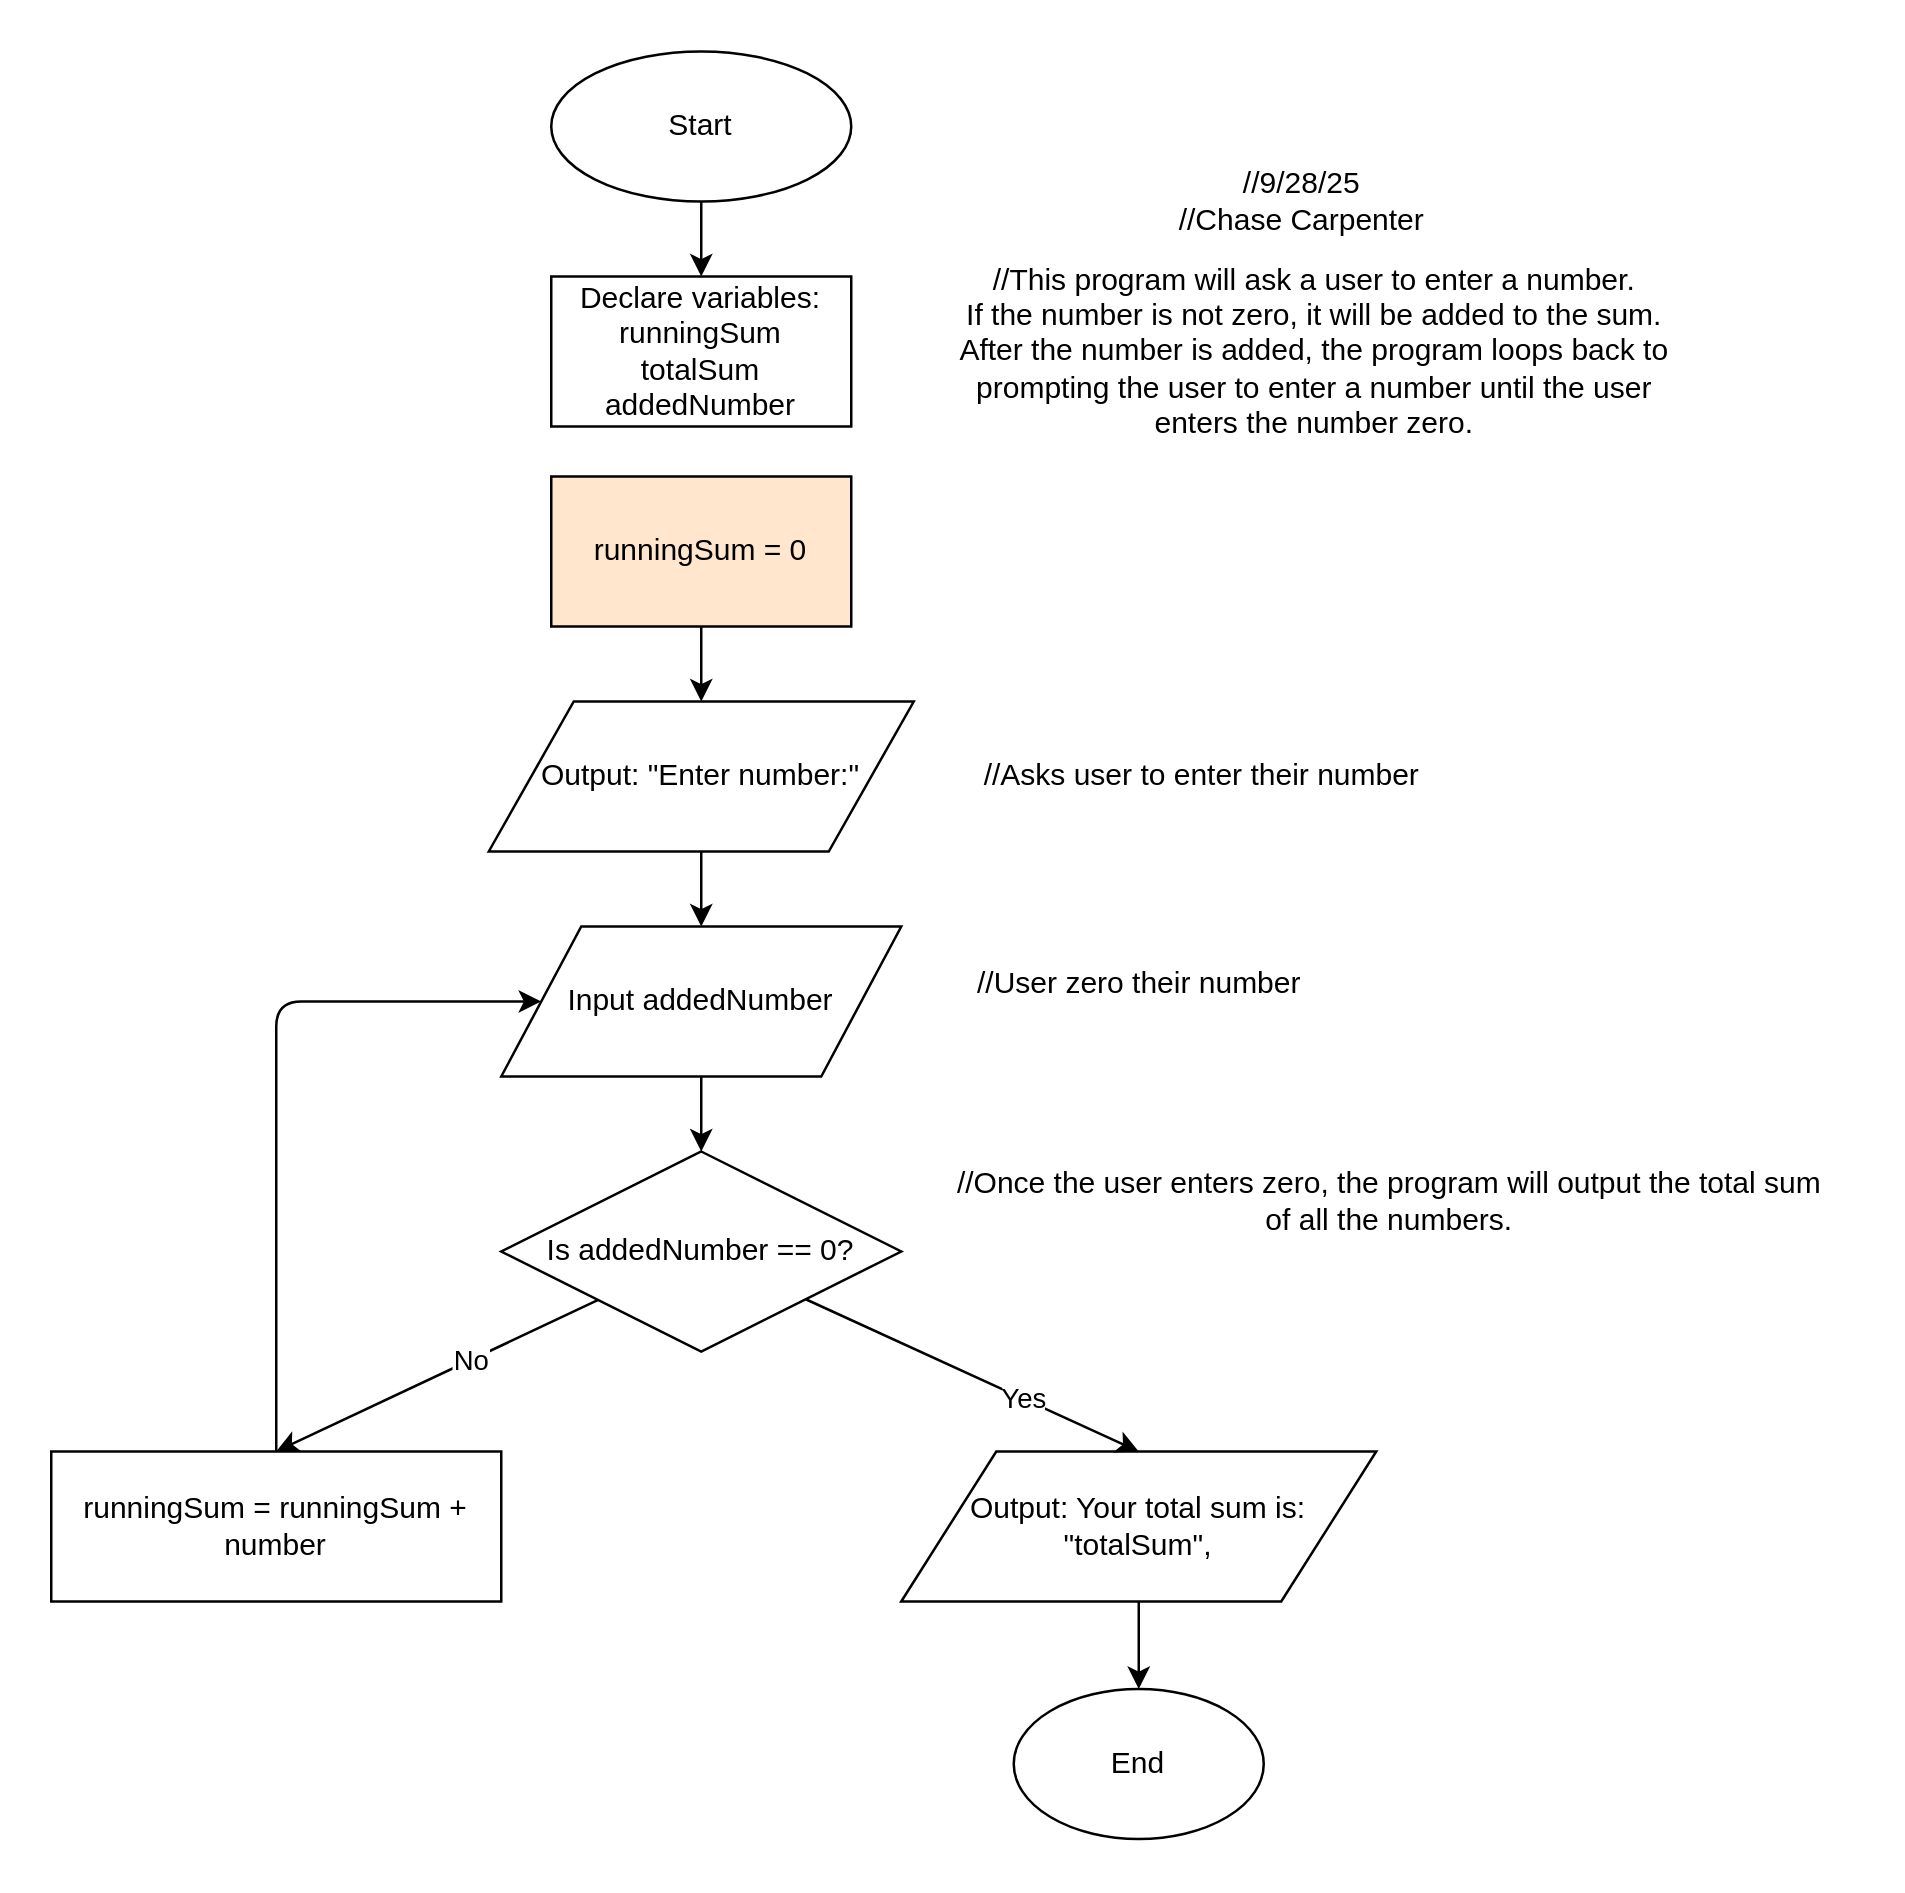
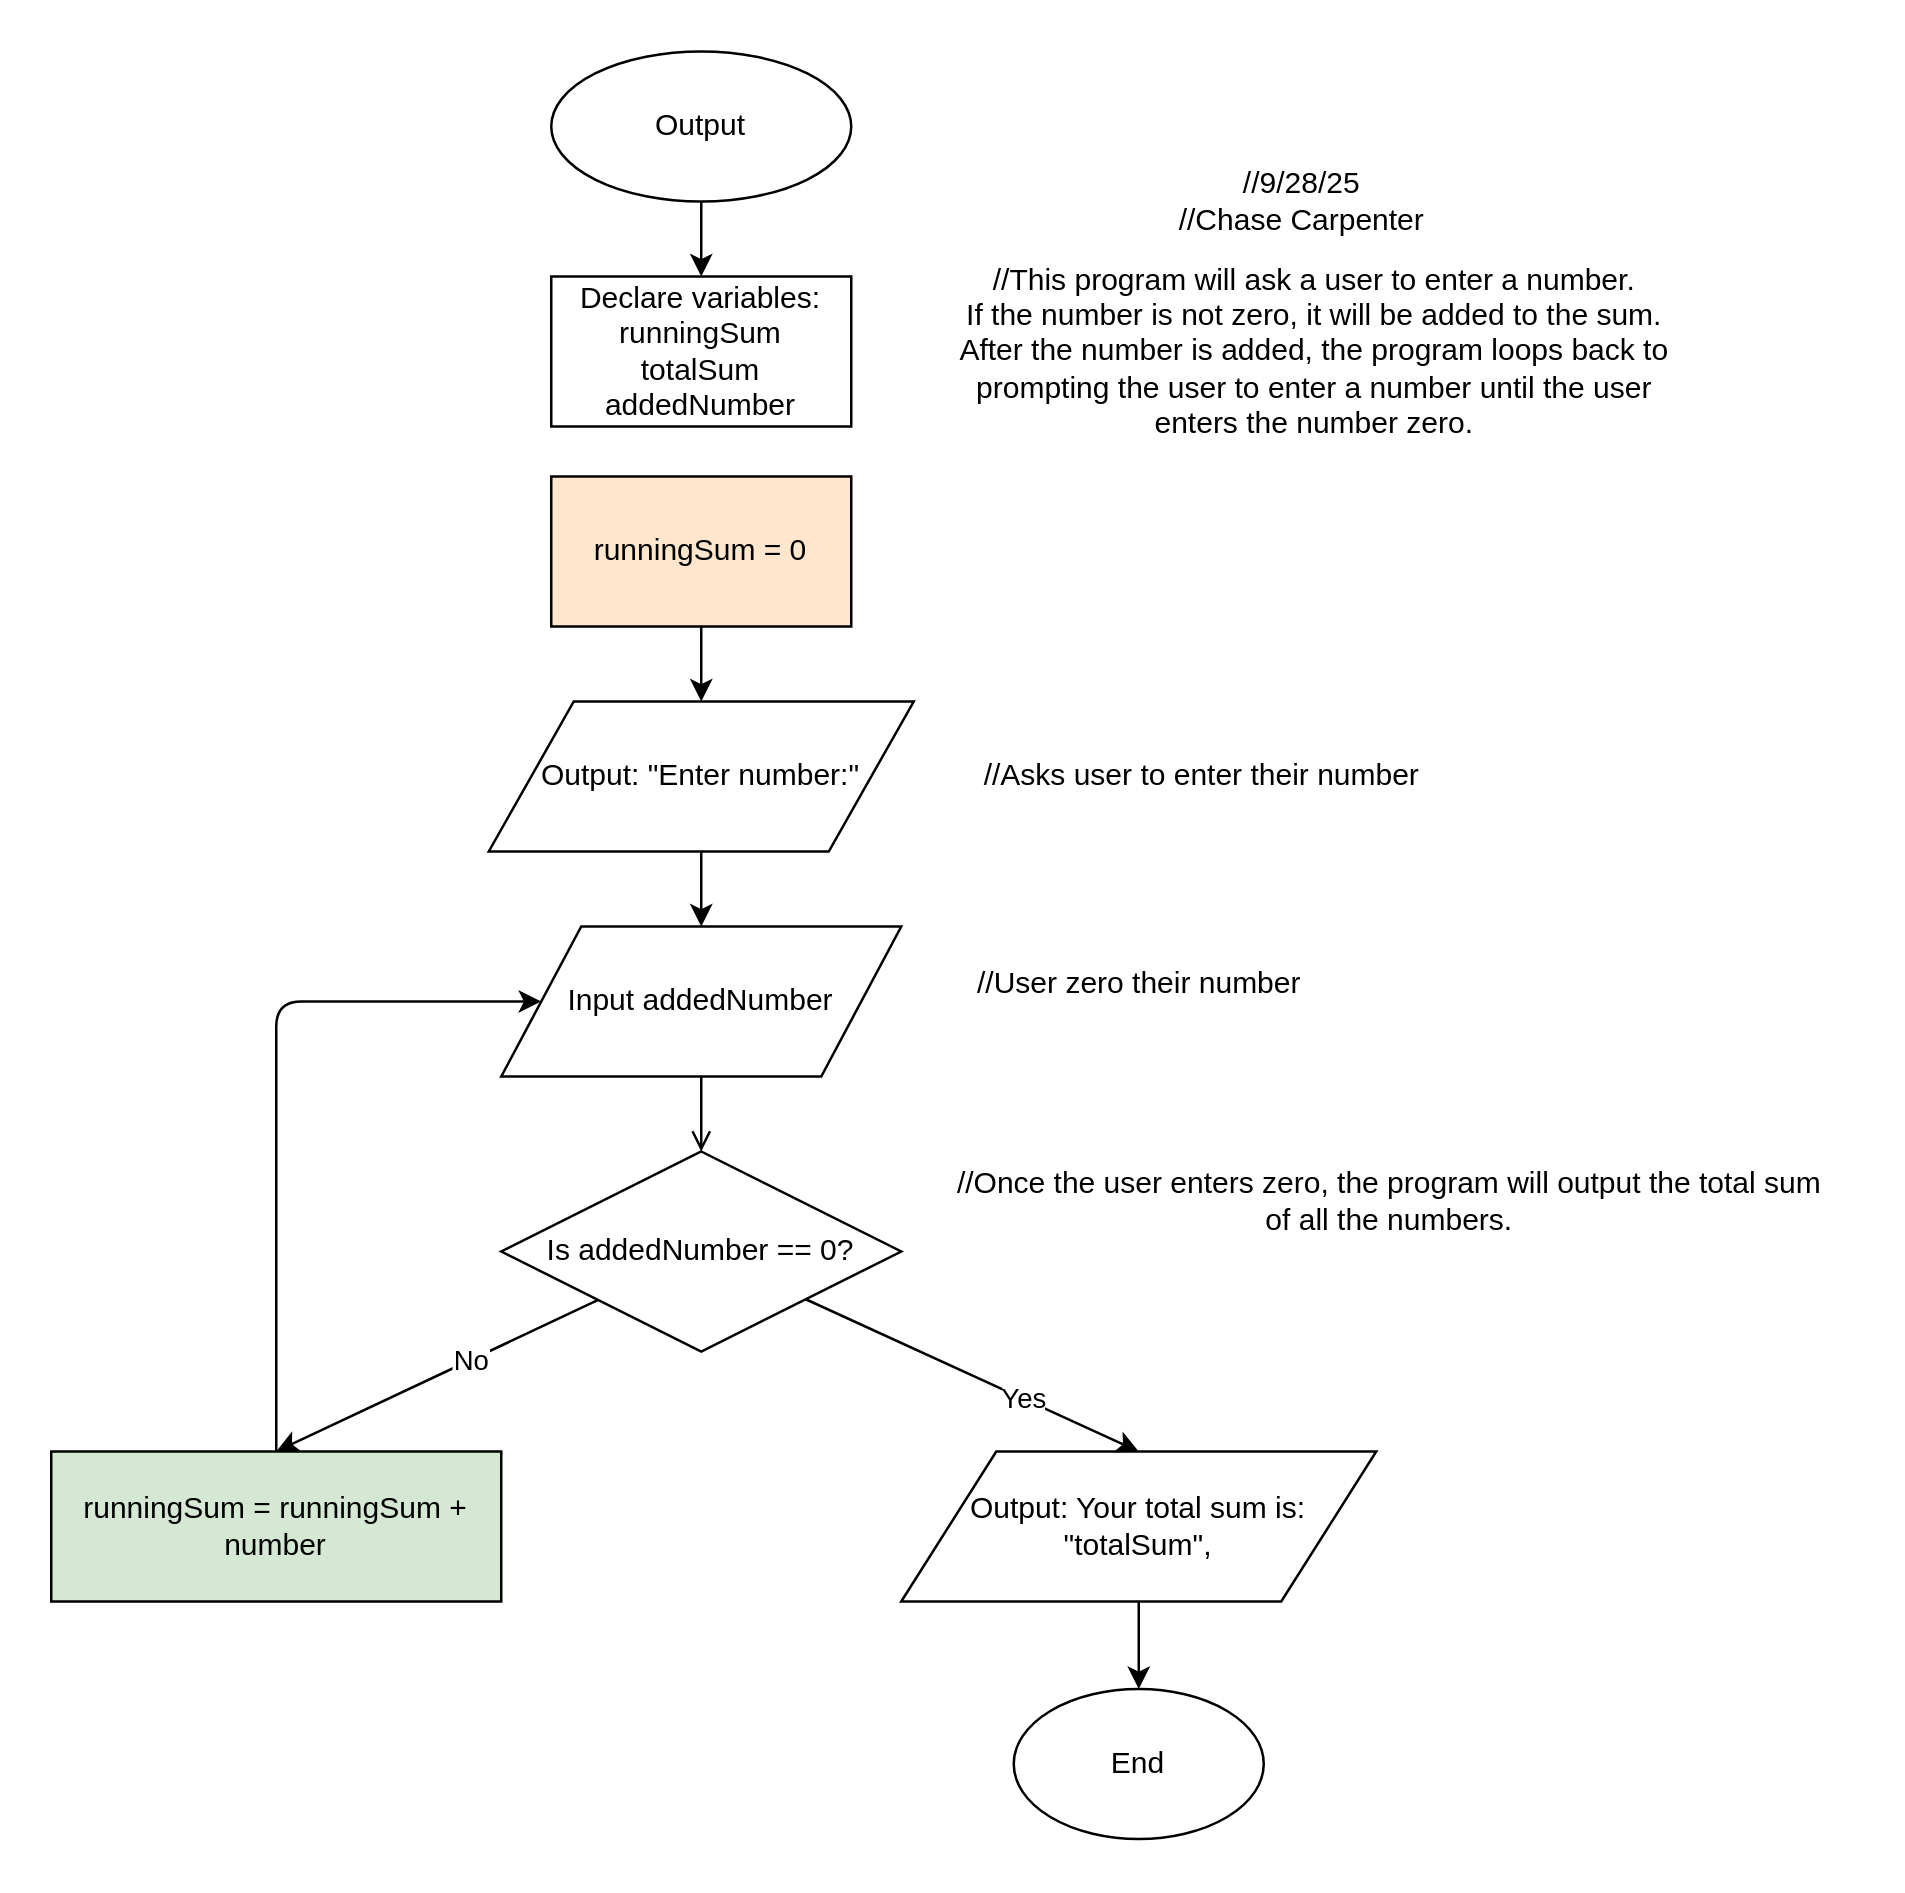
(701, 126) -> (701, 126)
(701, 1133) -> (701, 1137)
(276, 1526) -> (276, 1526)
